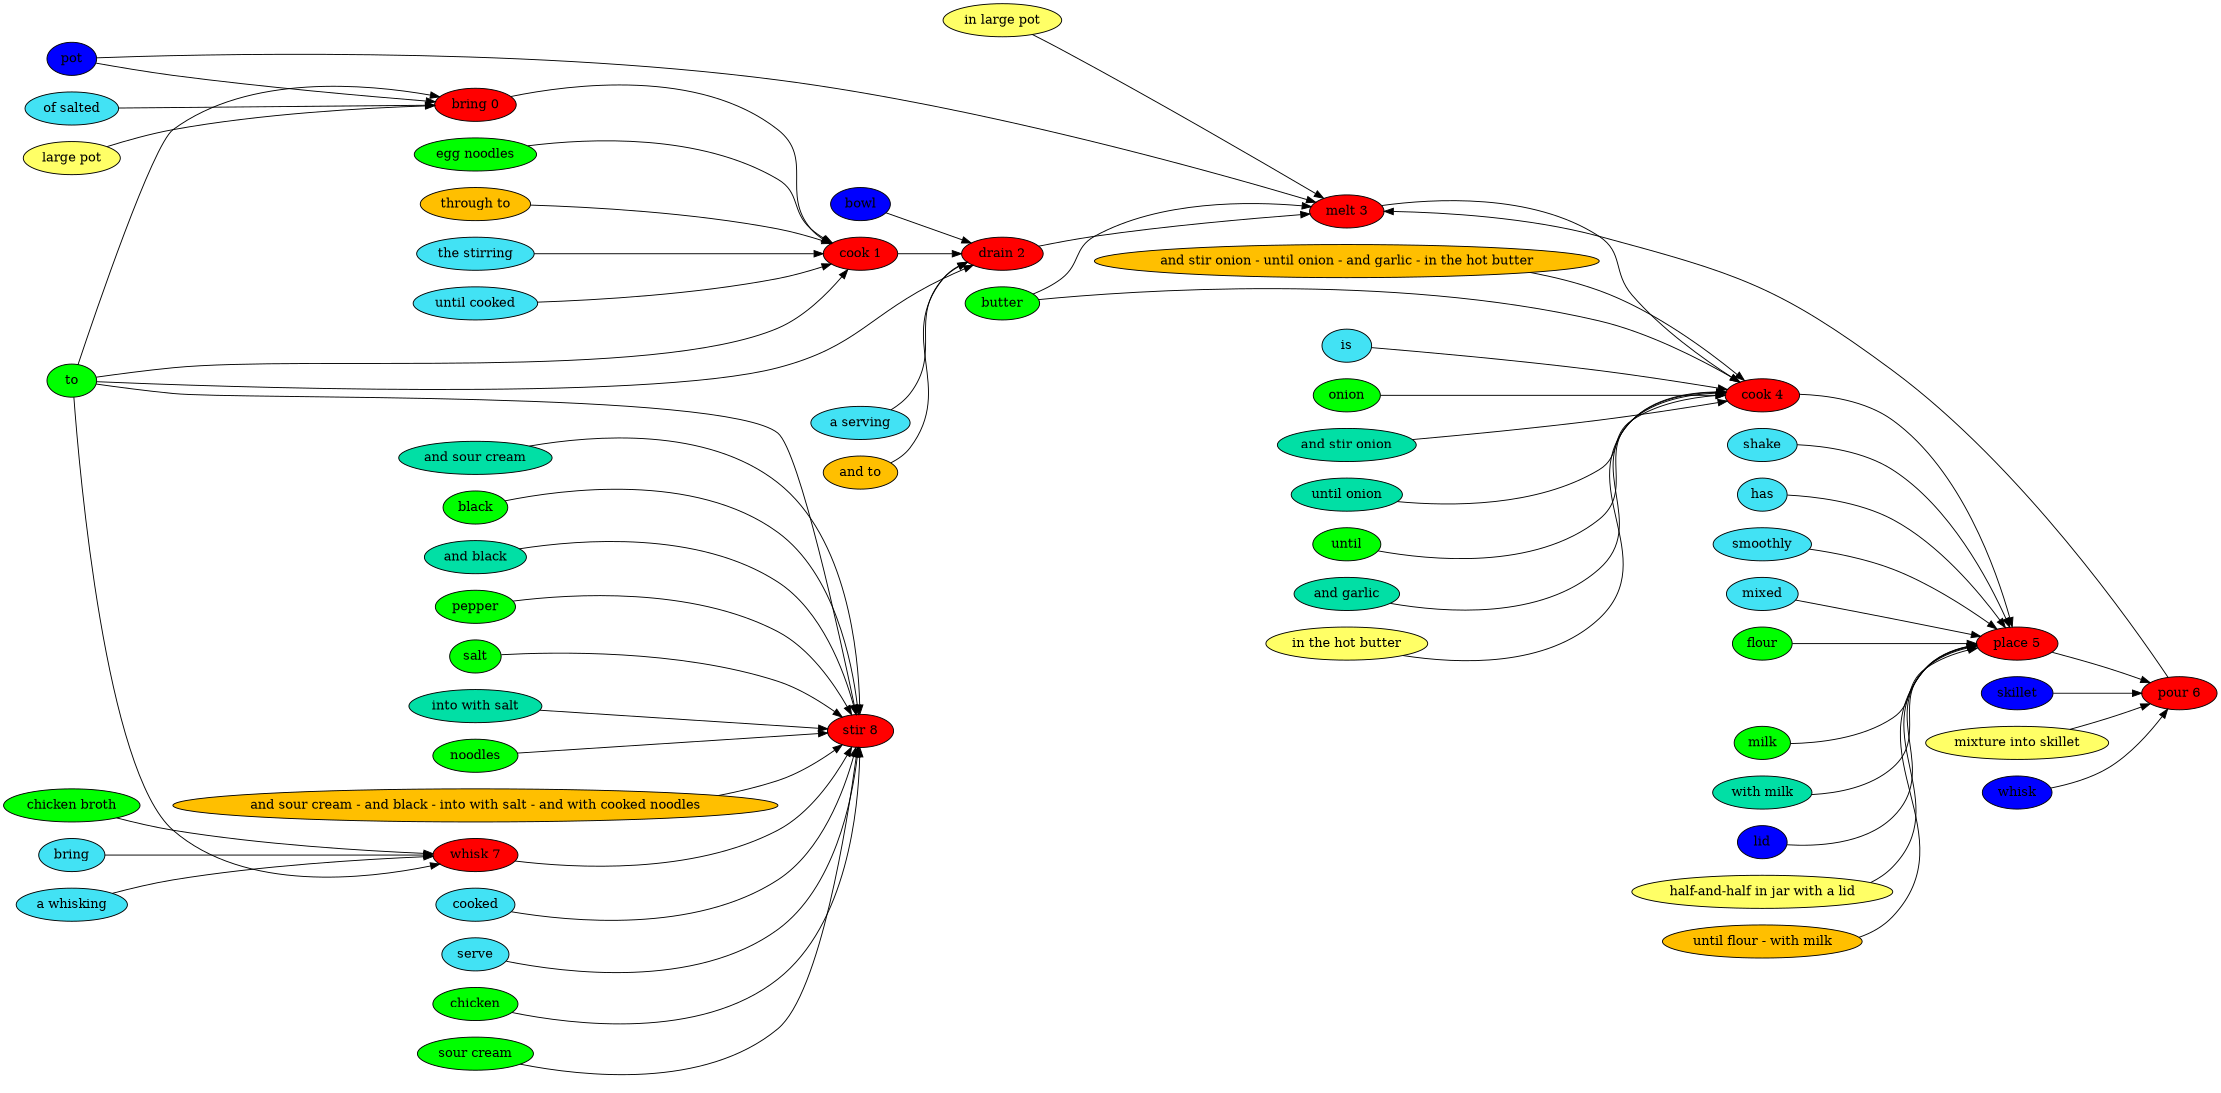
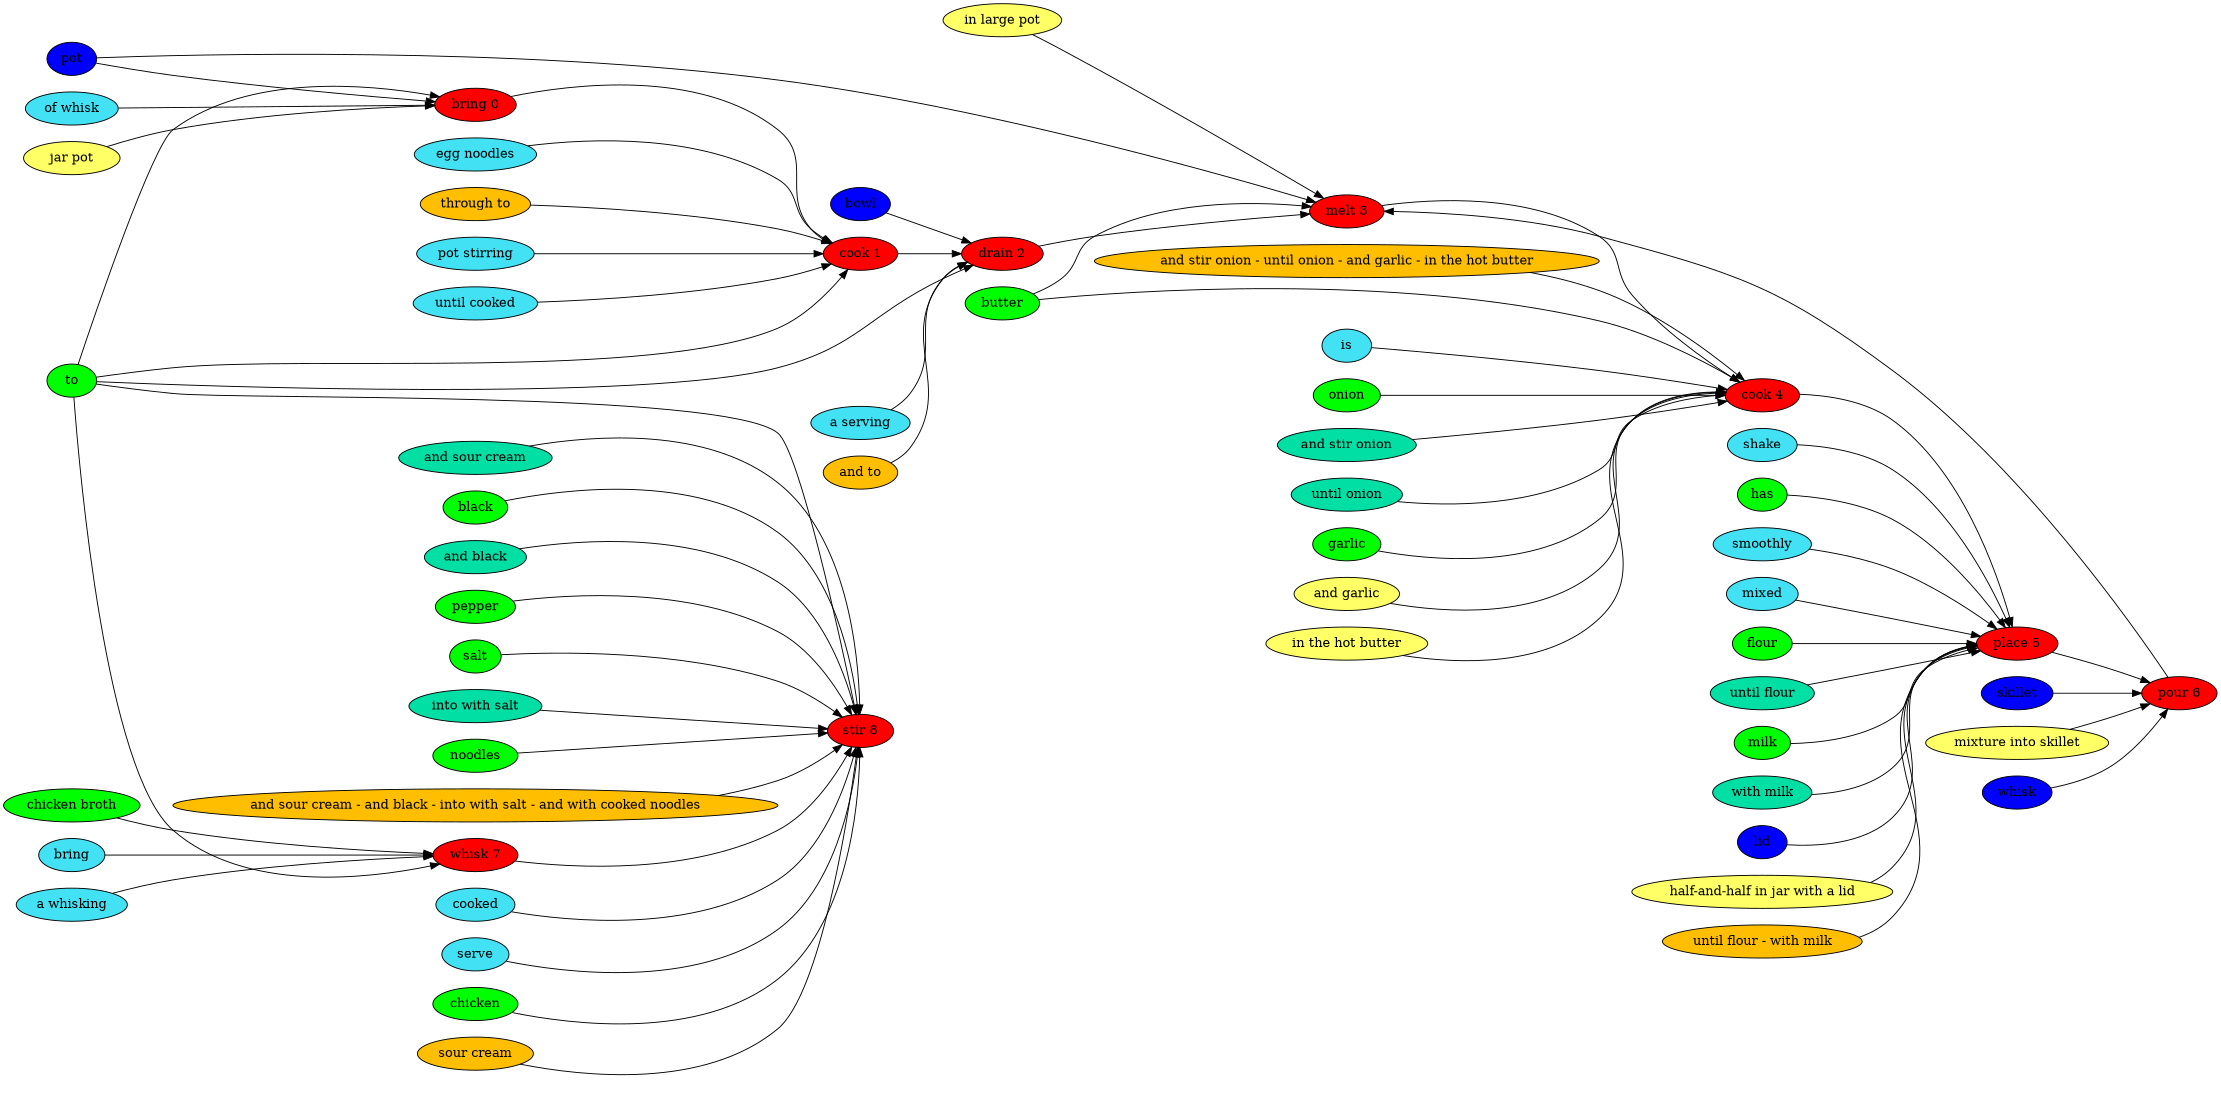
(72, 108) -> (72, 108)
(475, 154) -> (475, 154)
(72, 158) -> (72, 158)
(475, 254) -> (475, 254)
(1762, 495) -> (1762, 495)
(1347, 544) -> (1347, 544)
(1347, 594) -> (1347, 594)
none -> (1762, 693)
(475, 1054) -> (475, 1054)
